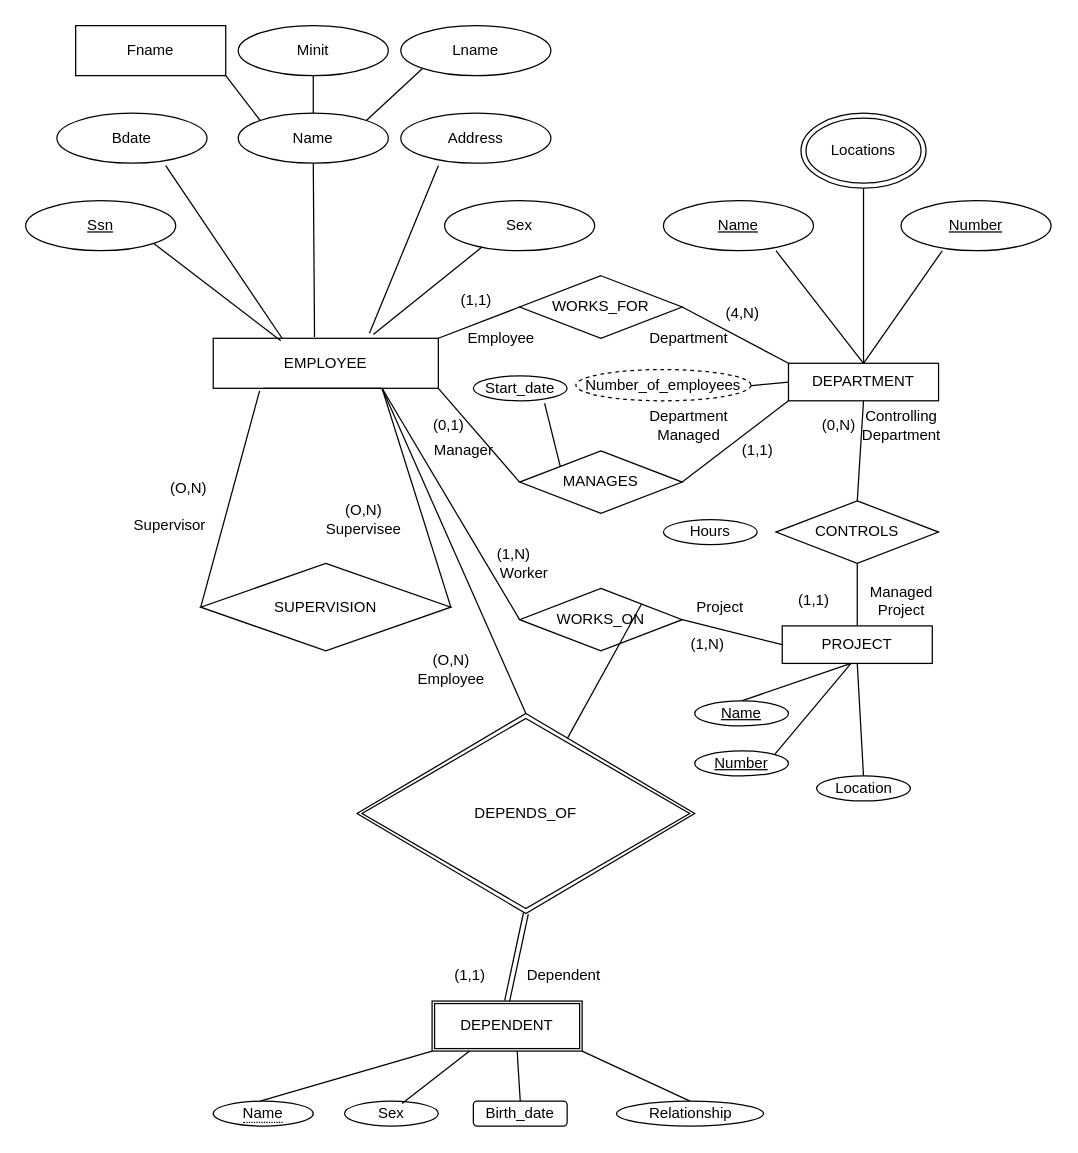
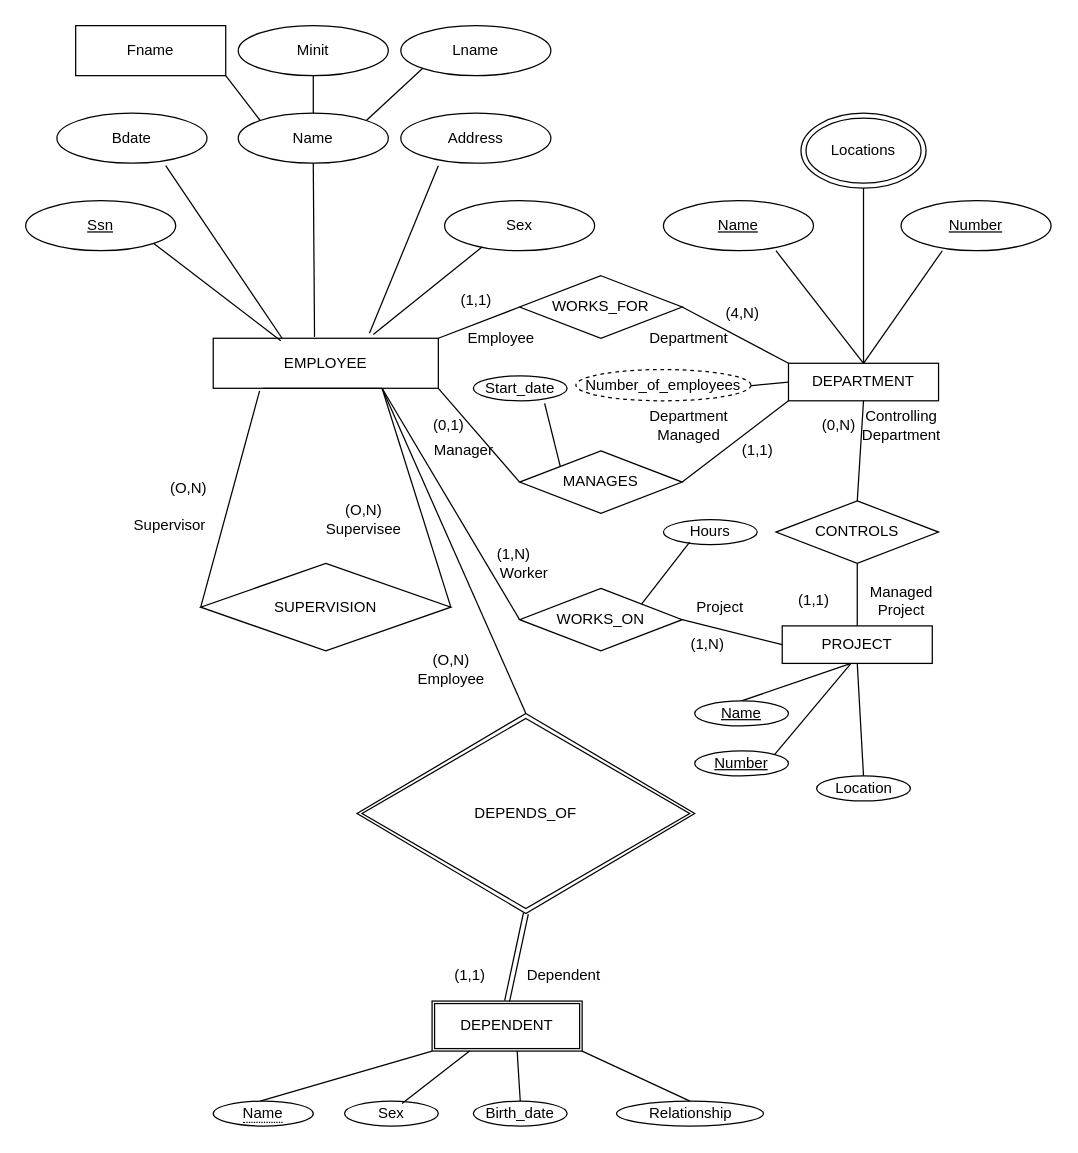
(604, 670) -> (665, 573)
(520, 1113) -> (520, 1113)
